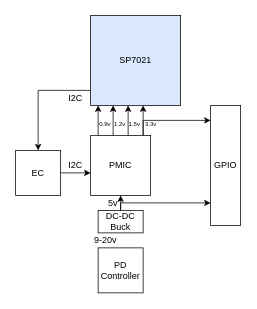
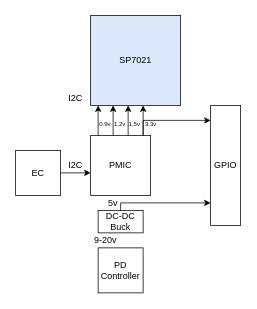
(63, 90) -> none
(120, 200) -> none
